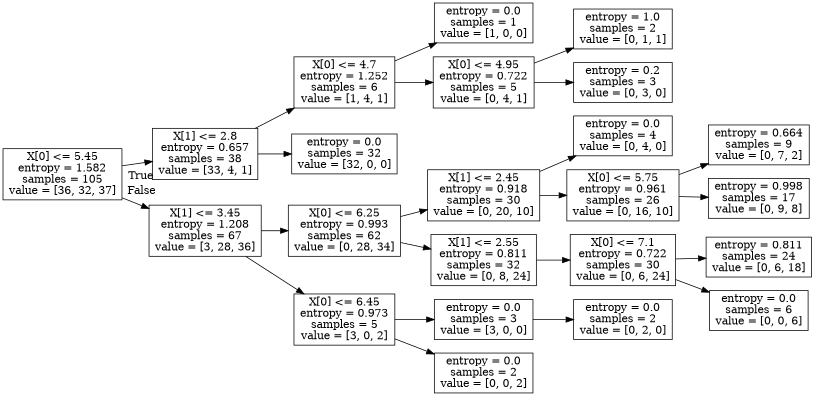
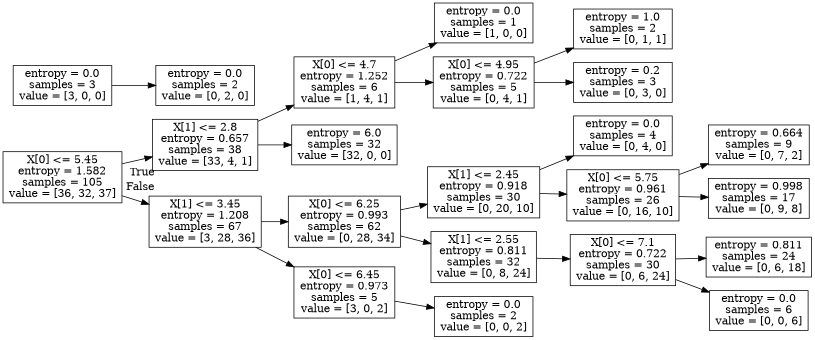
(344, 154) -> (344, 145)
(411, 320) -> none
